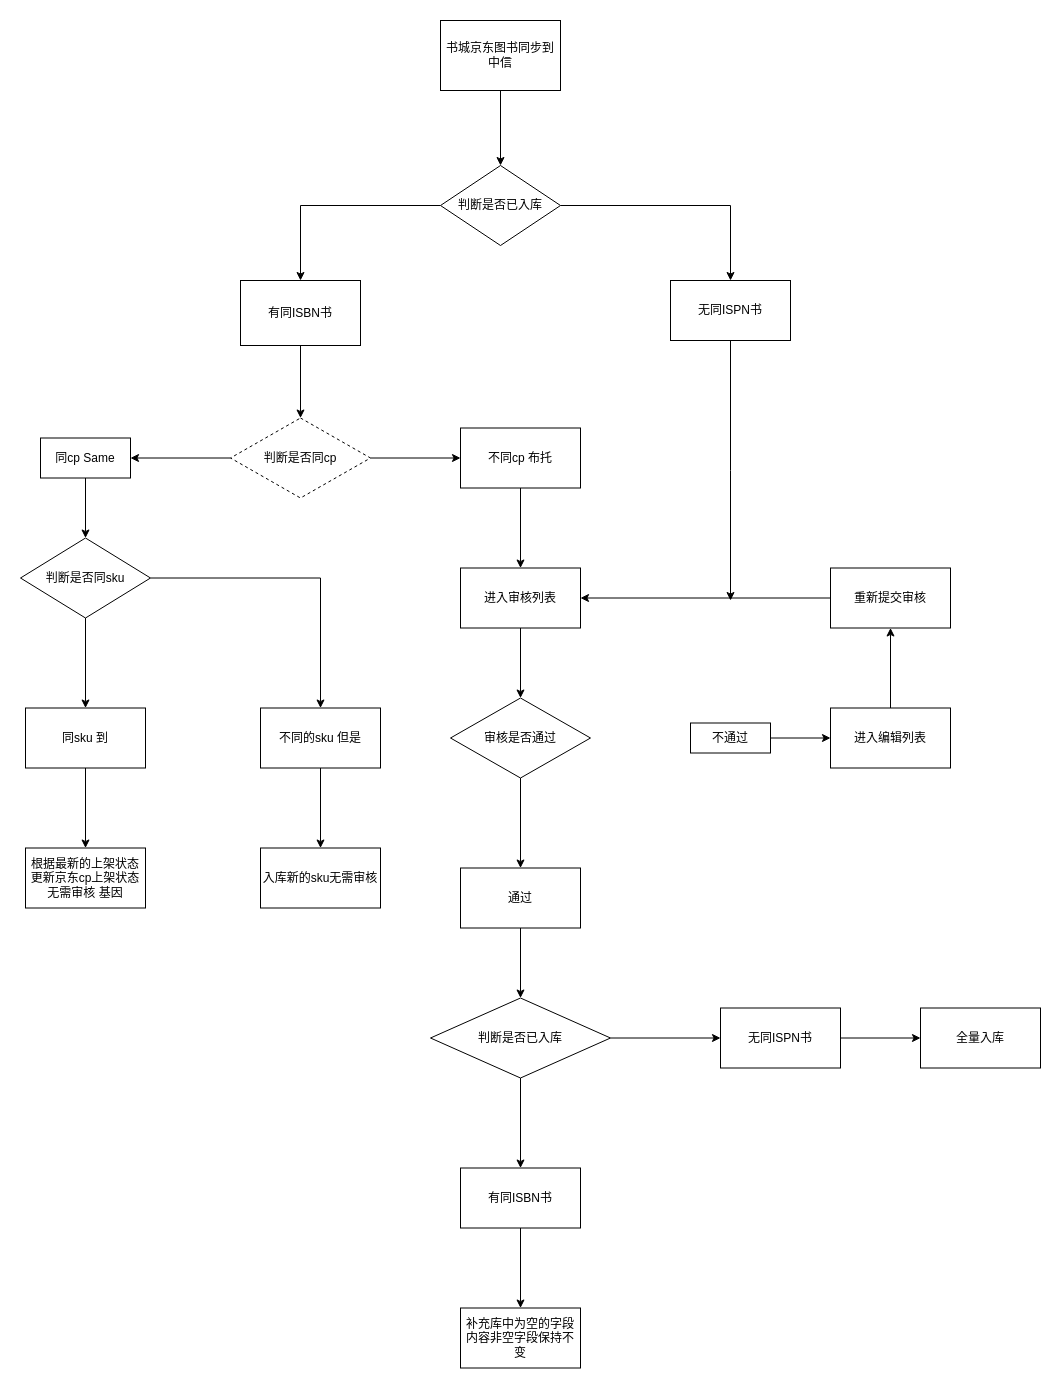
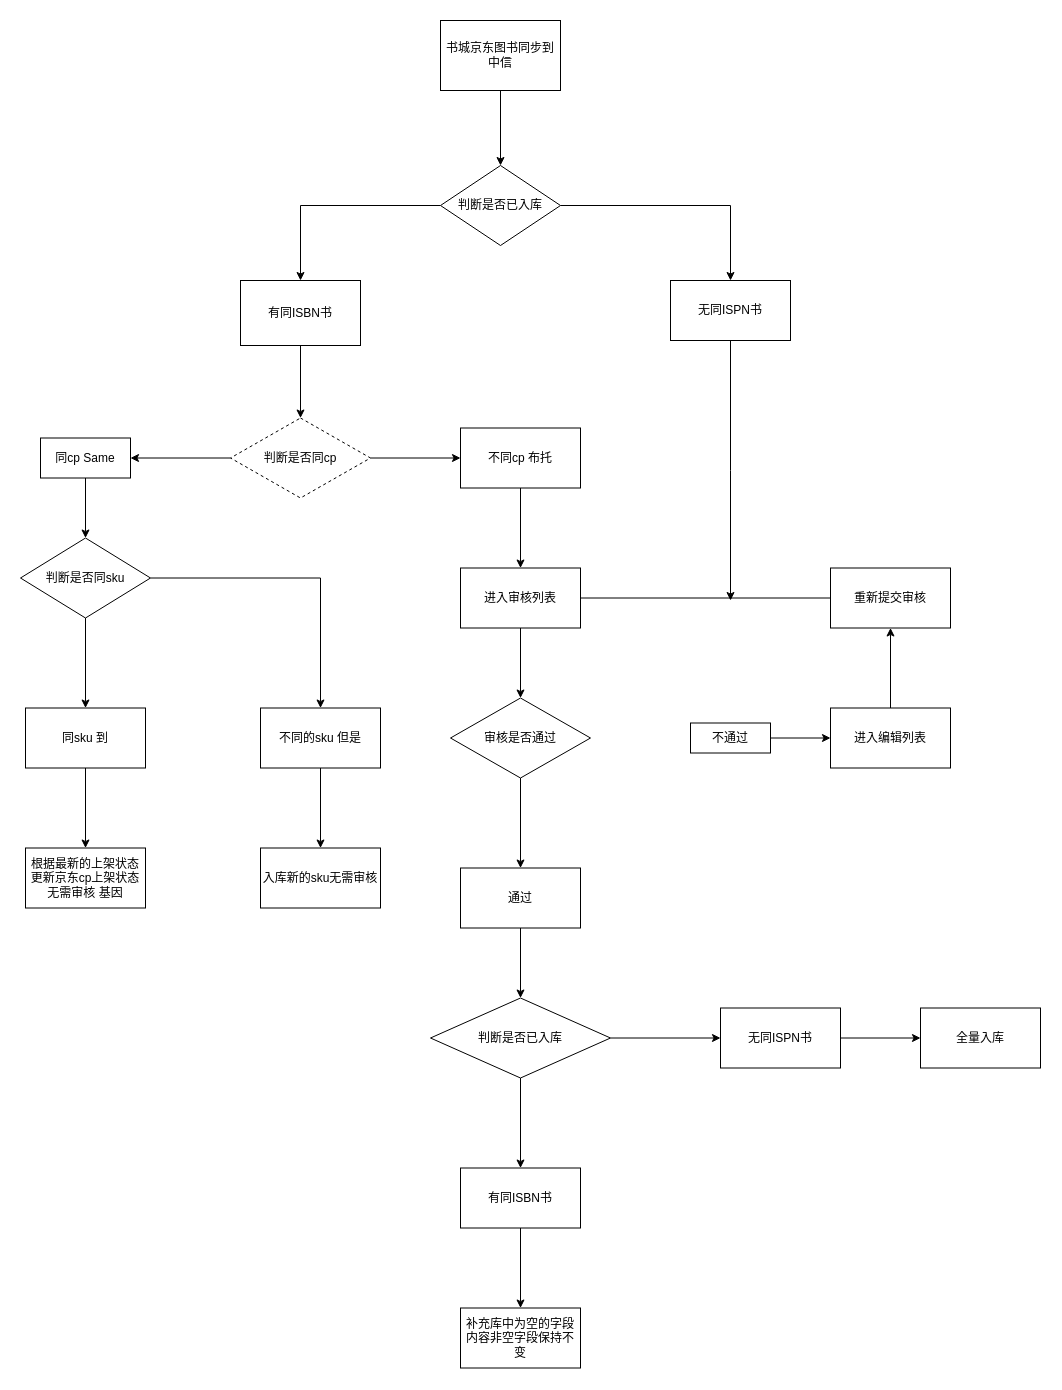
(589, 598) -> (587, 598)
